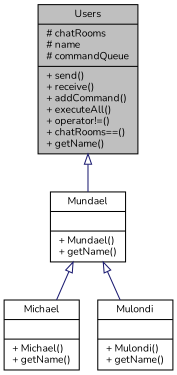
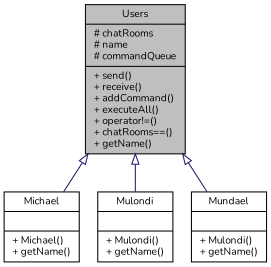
(87, 240) -> (226, 240)
(63, 286) -> (73, 177)
(114, 286) -> (135, 178)
